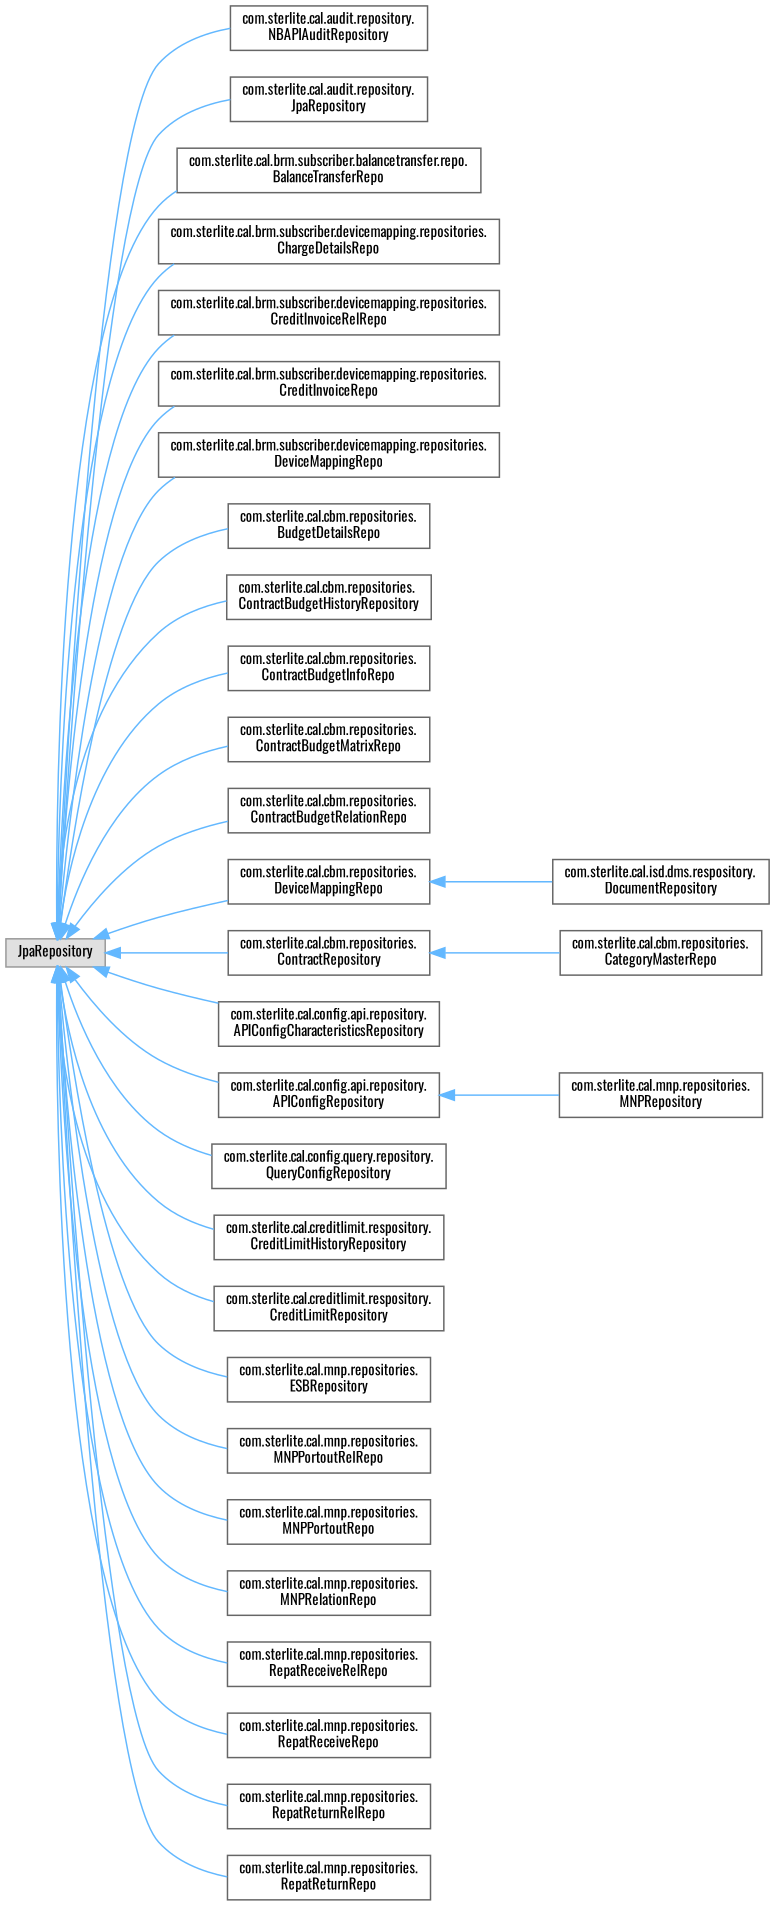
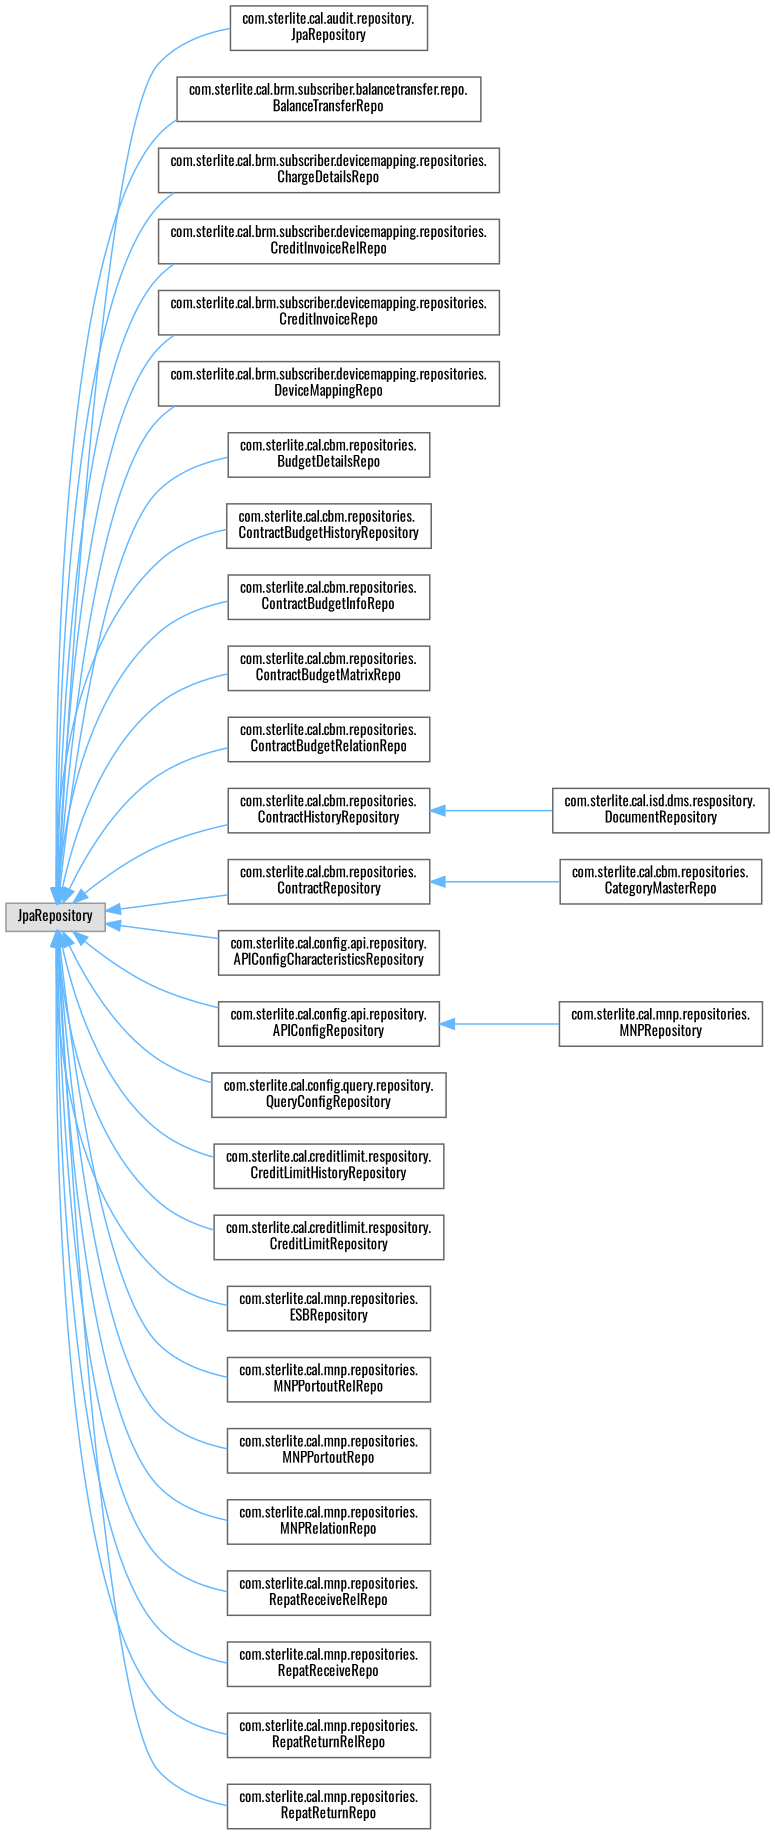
(329, 28) -> none
(329, 882) -> (329, 811)
